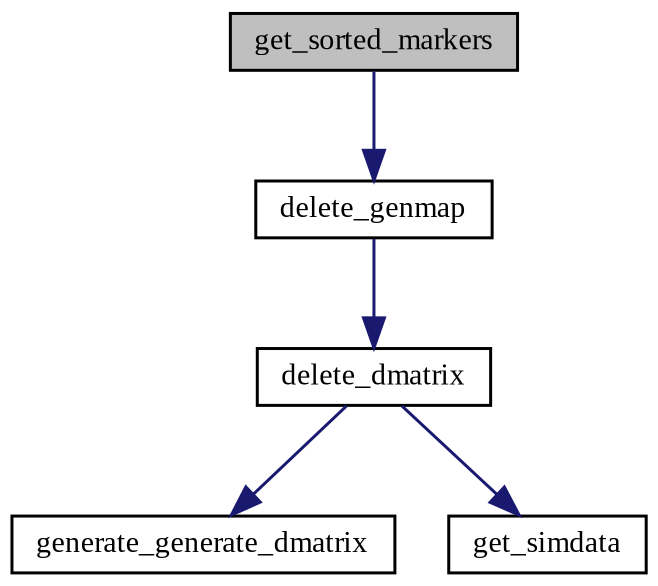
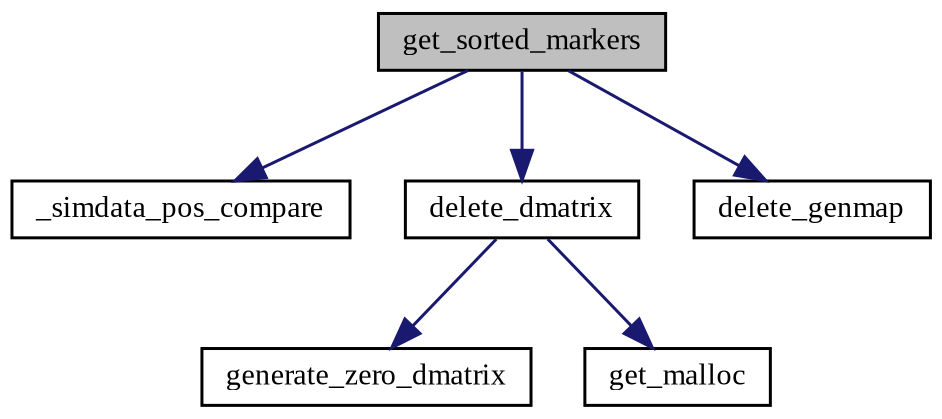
none -> (181, 209)
(374, 278) -> (522, 111)
(203, 544) -> (366, 377)
(547, 544) -> (678, 377)
